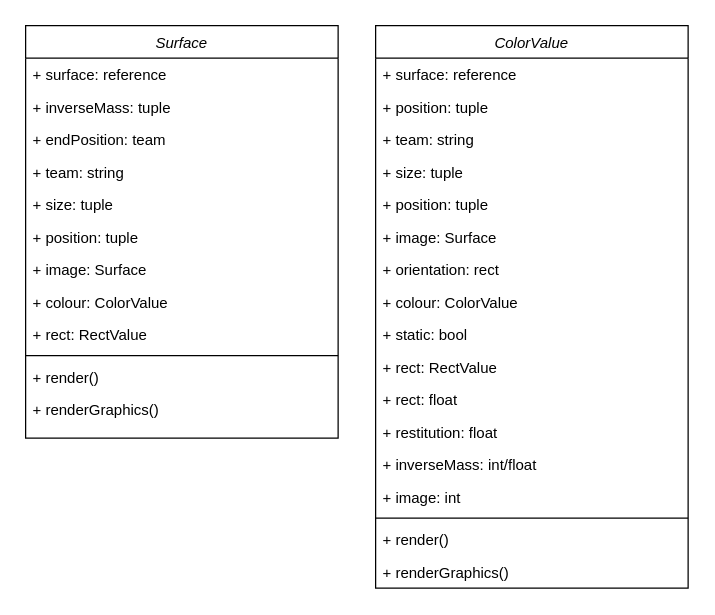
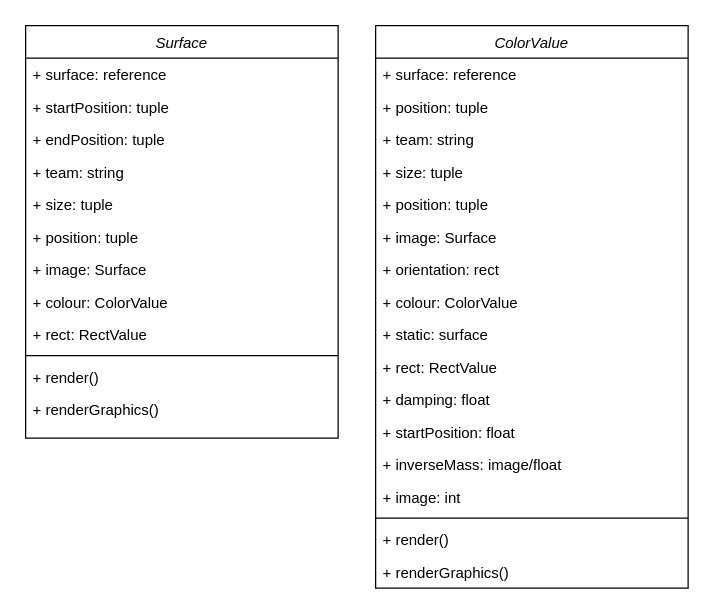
(107, 108) -> (113, 108)
(103, 140) -> (105, 140)
(432, 335) -> (446, 335)
(429, 400) -> (440, 400)
(455, 433) -> (463, 433)
(472, 465) -> (480, 465)
